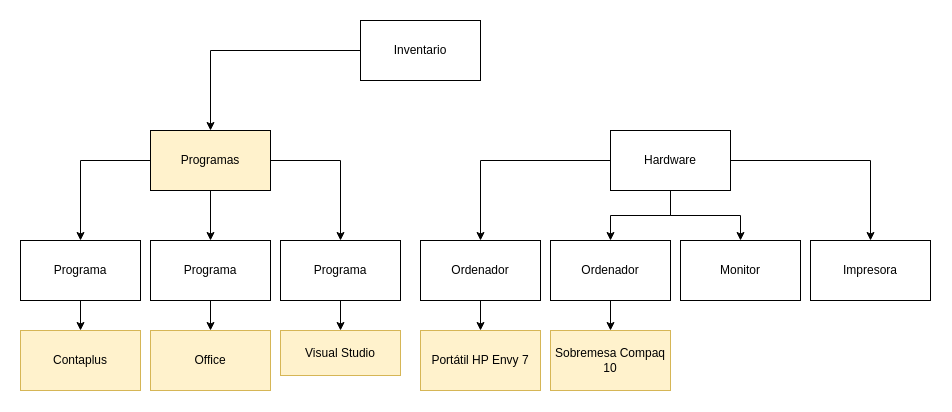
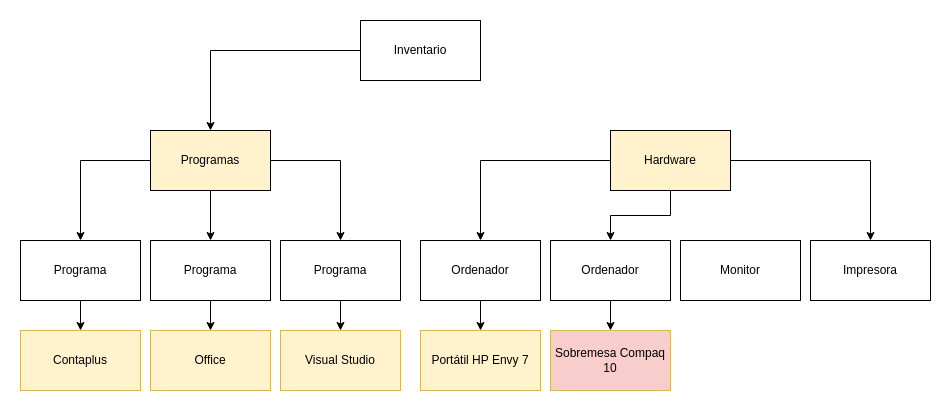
(671, 161) -> (671, 161)
(715, 216) -> none
(341, 353) -> (341, 361)
(611, 361) -> (611, 361)
